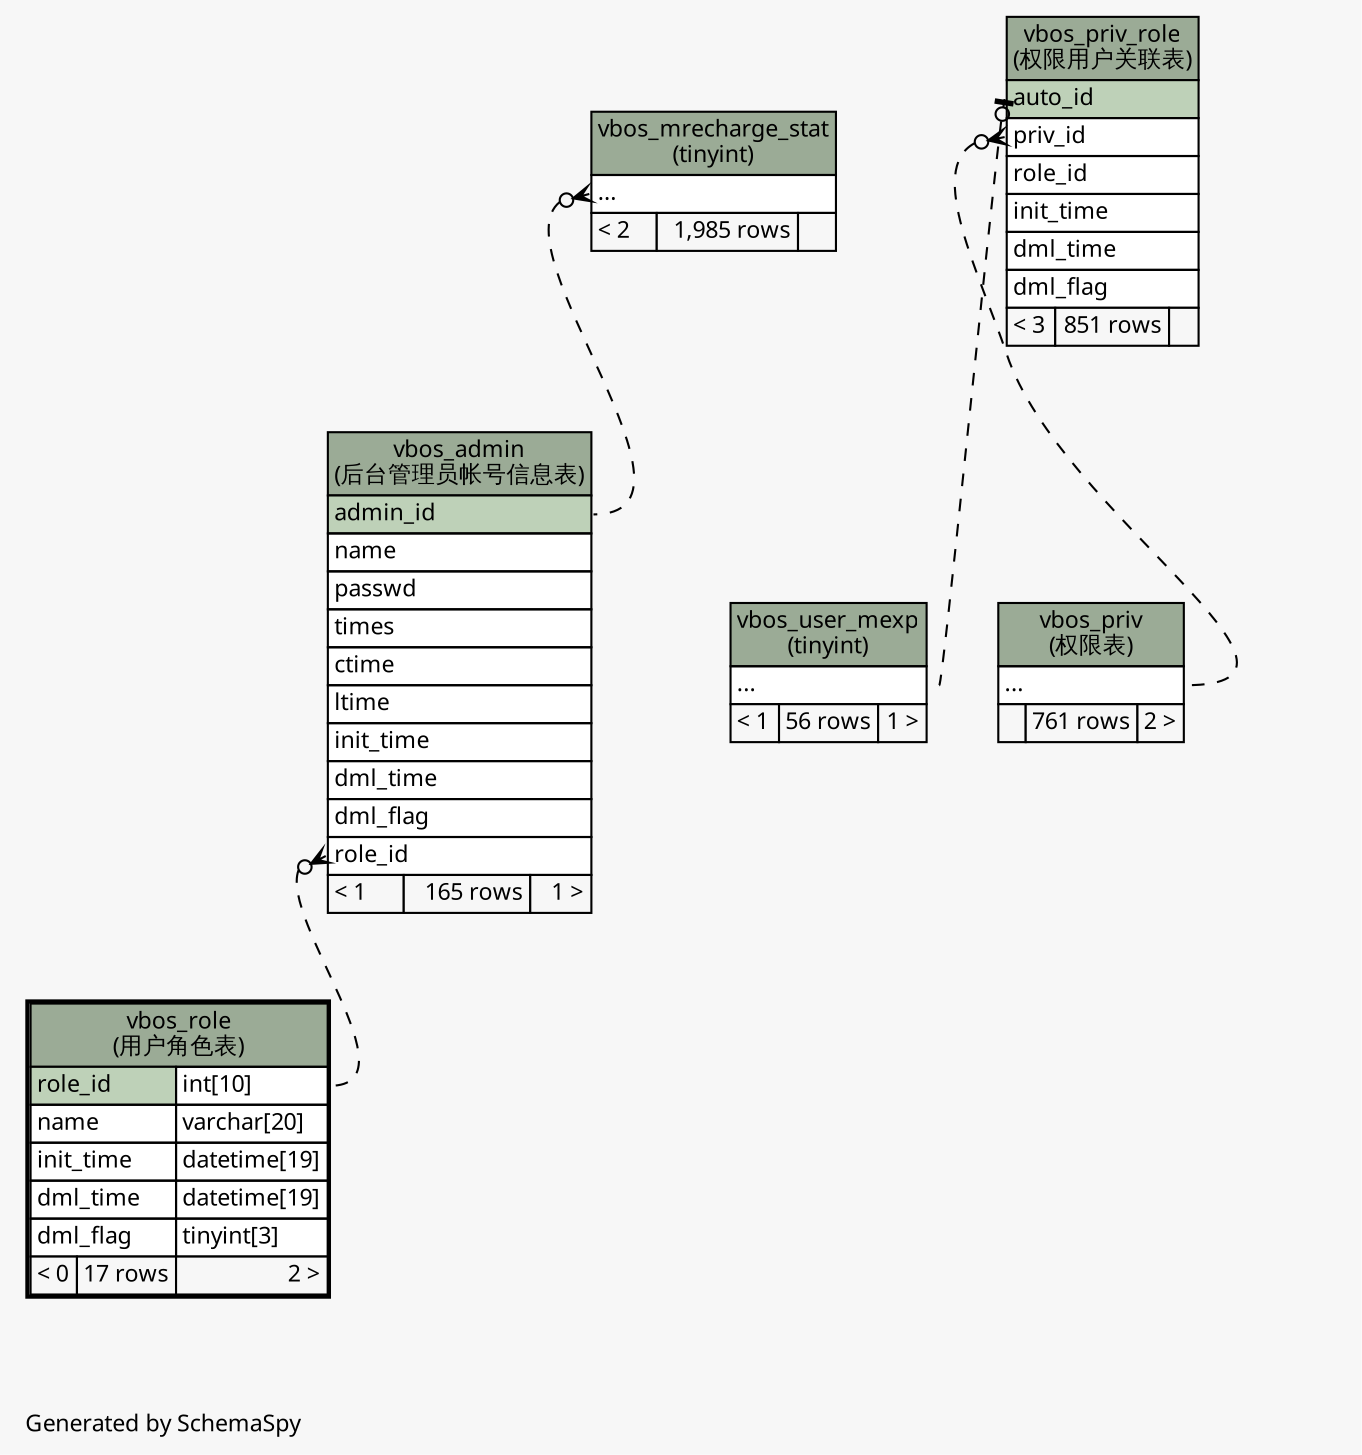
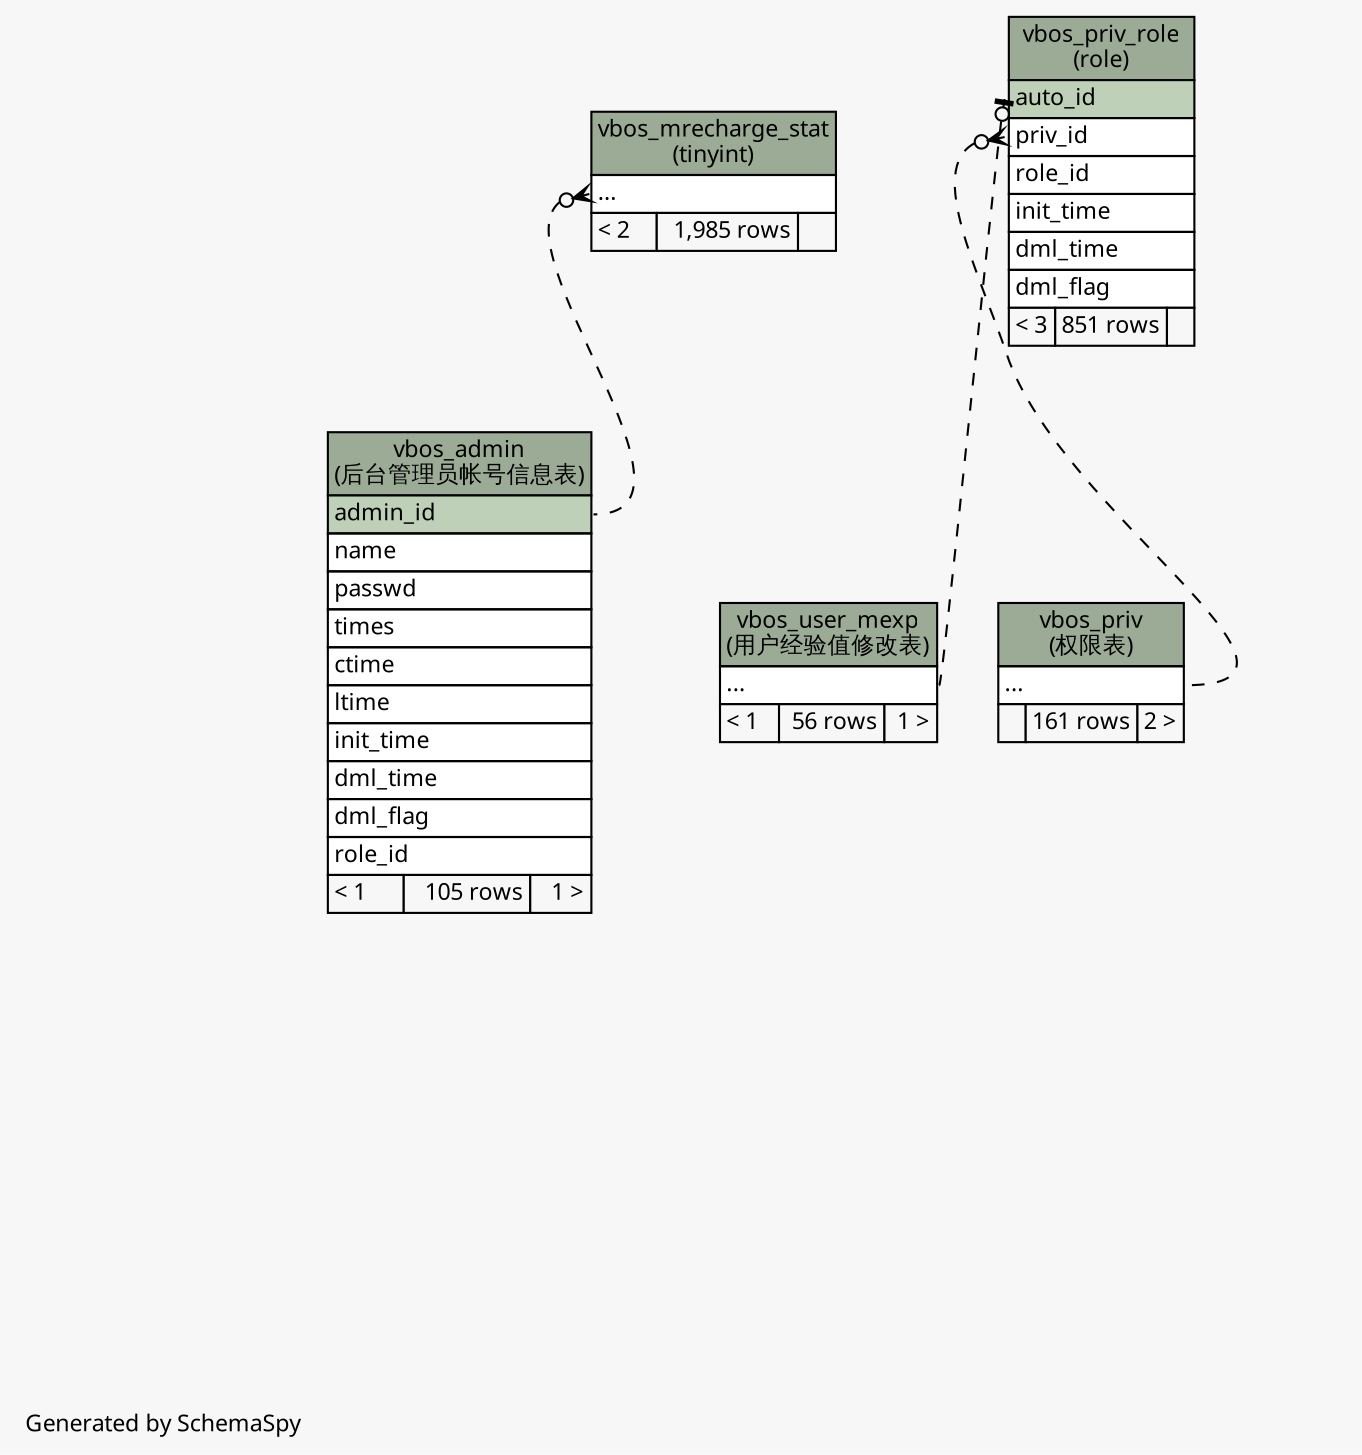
(1103, 60) -> (1102, 60)
(829, 646) -> (829, 646)
(1082, 722) -> (1082, 722)
(474, 893) -> (474, 893)
(178, 1149) -> none
